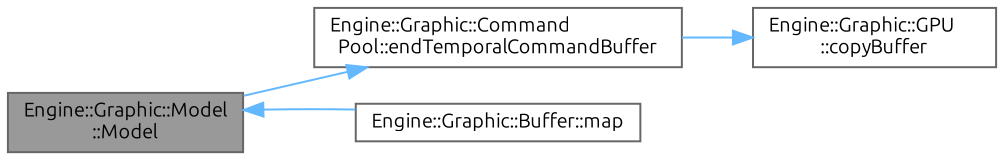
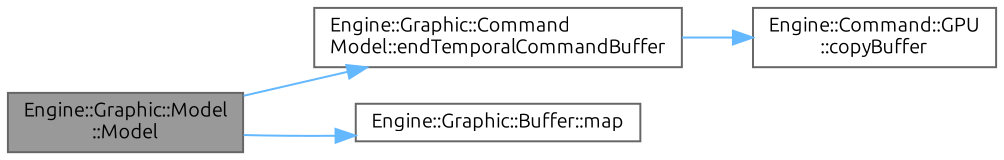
(498, 38) -> (498, 38)
(875, 38) -> (875, 38)
(310, 109) -> (289, 136)
